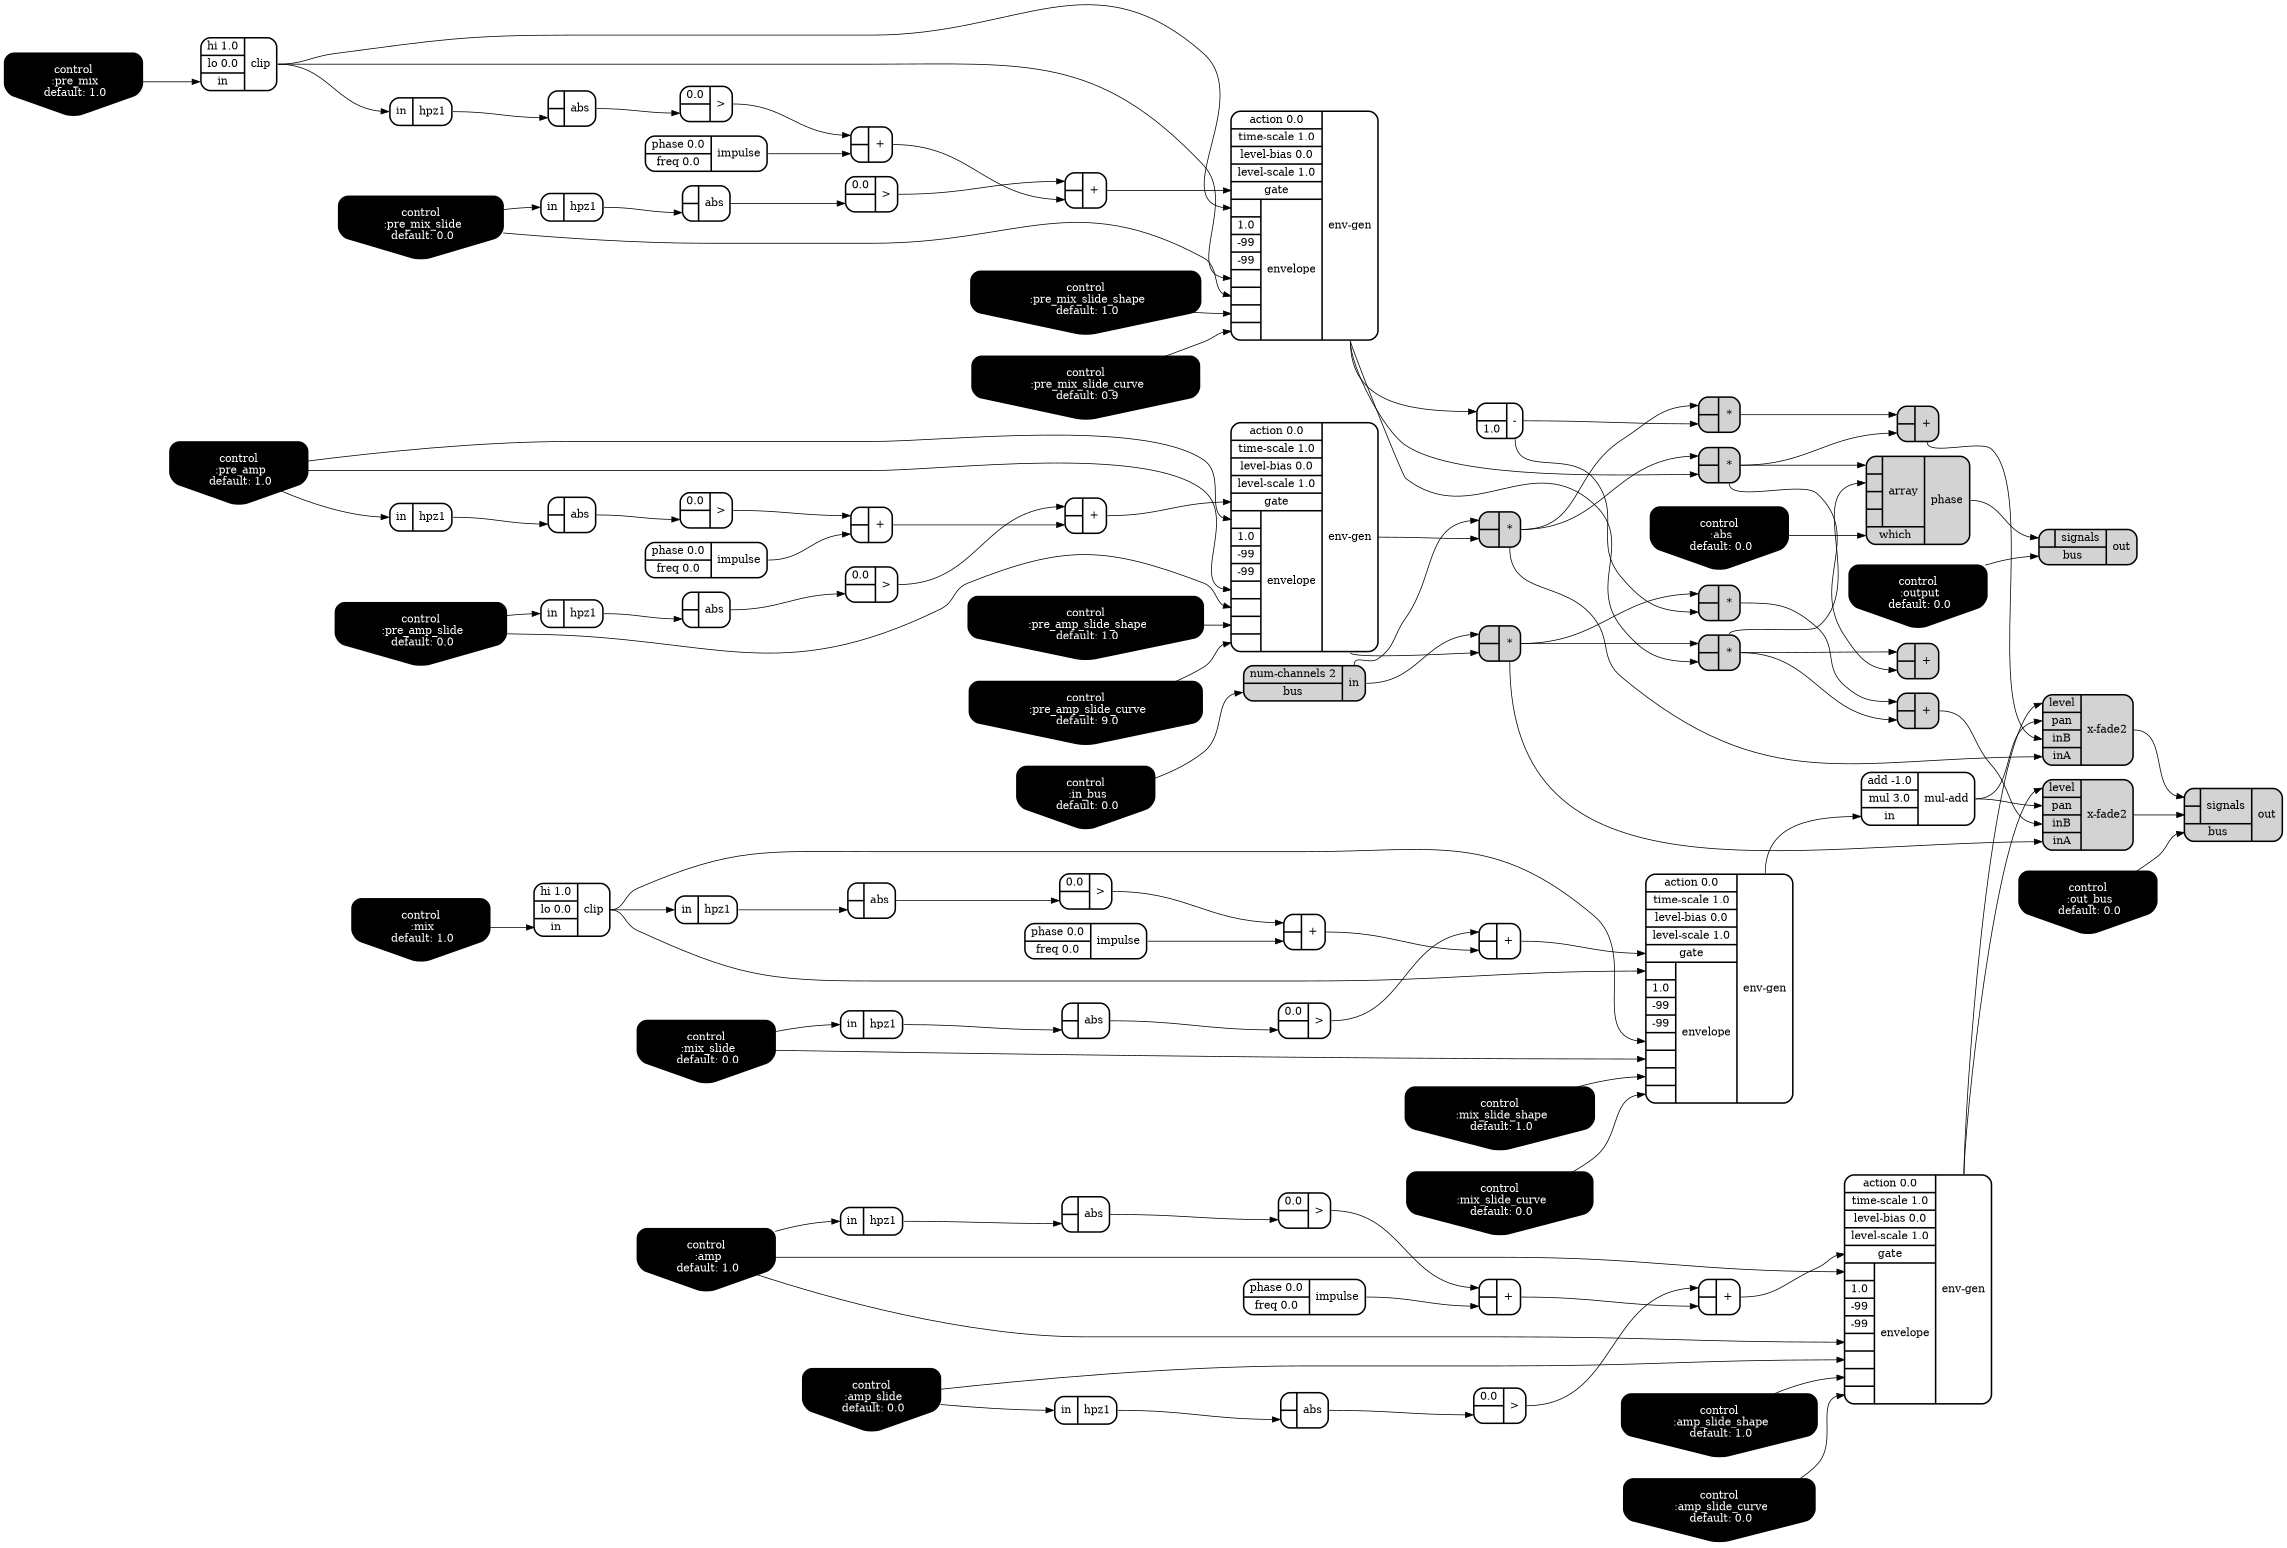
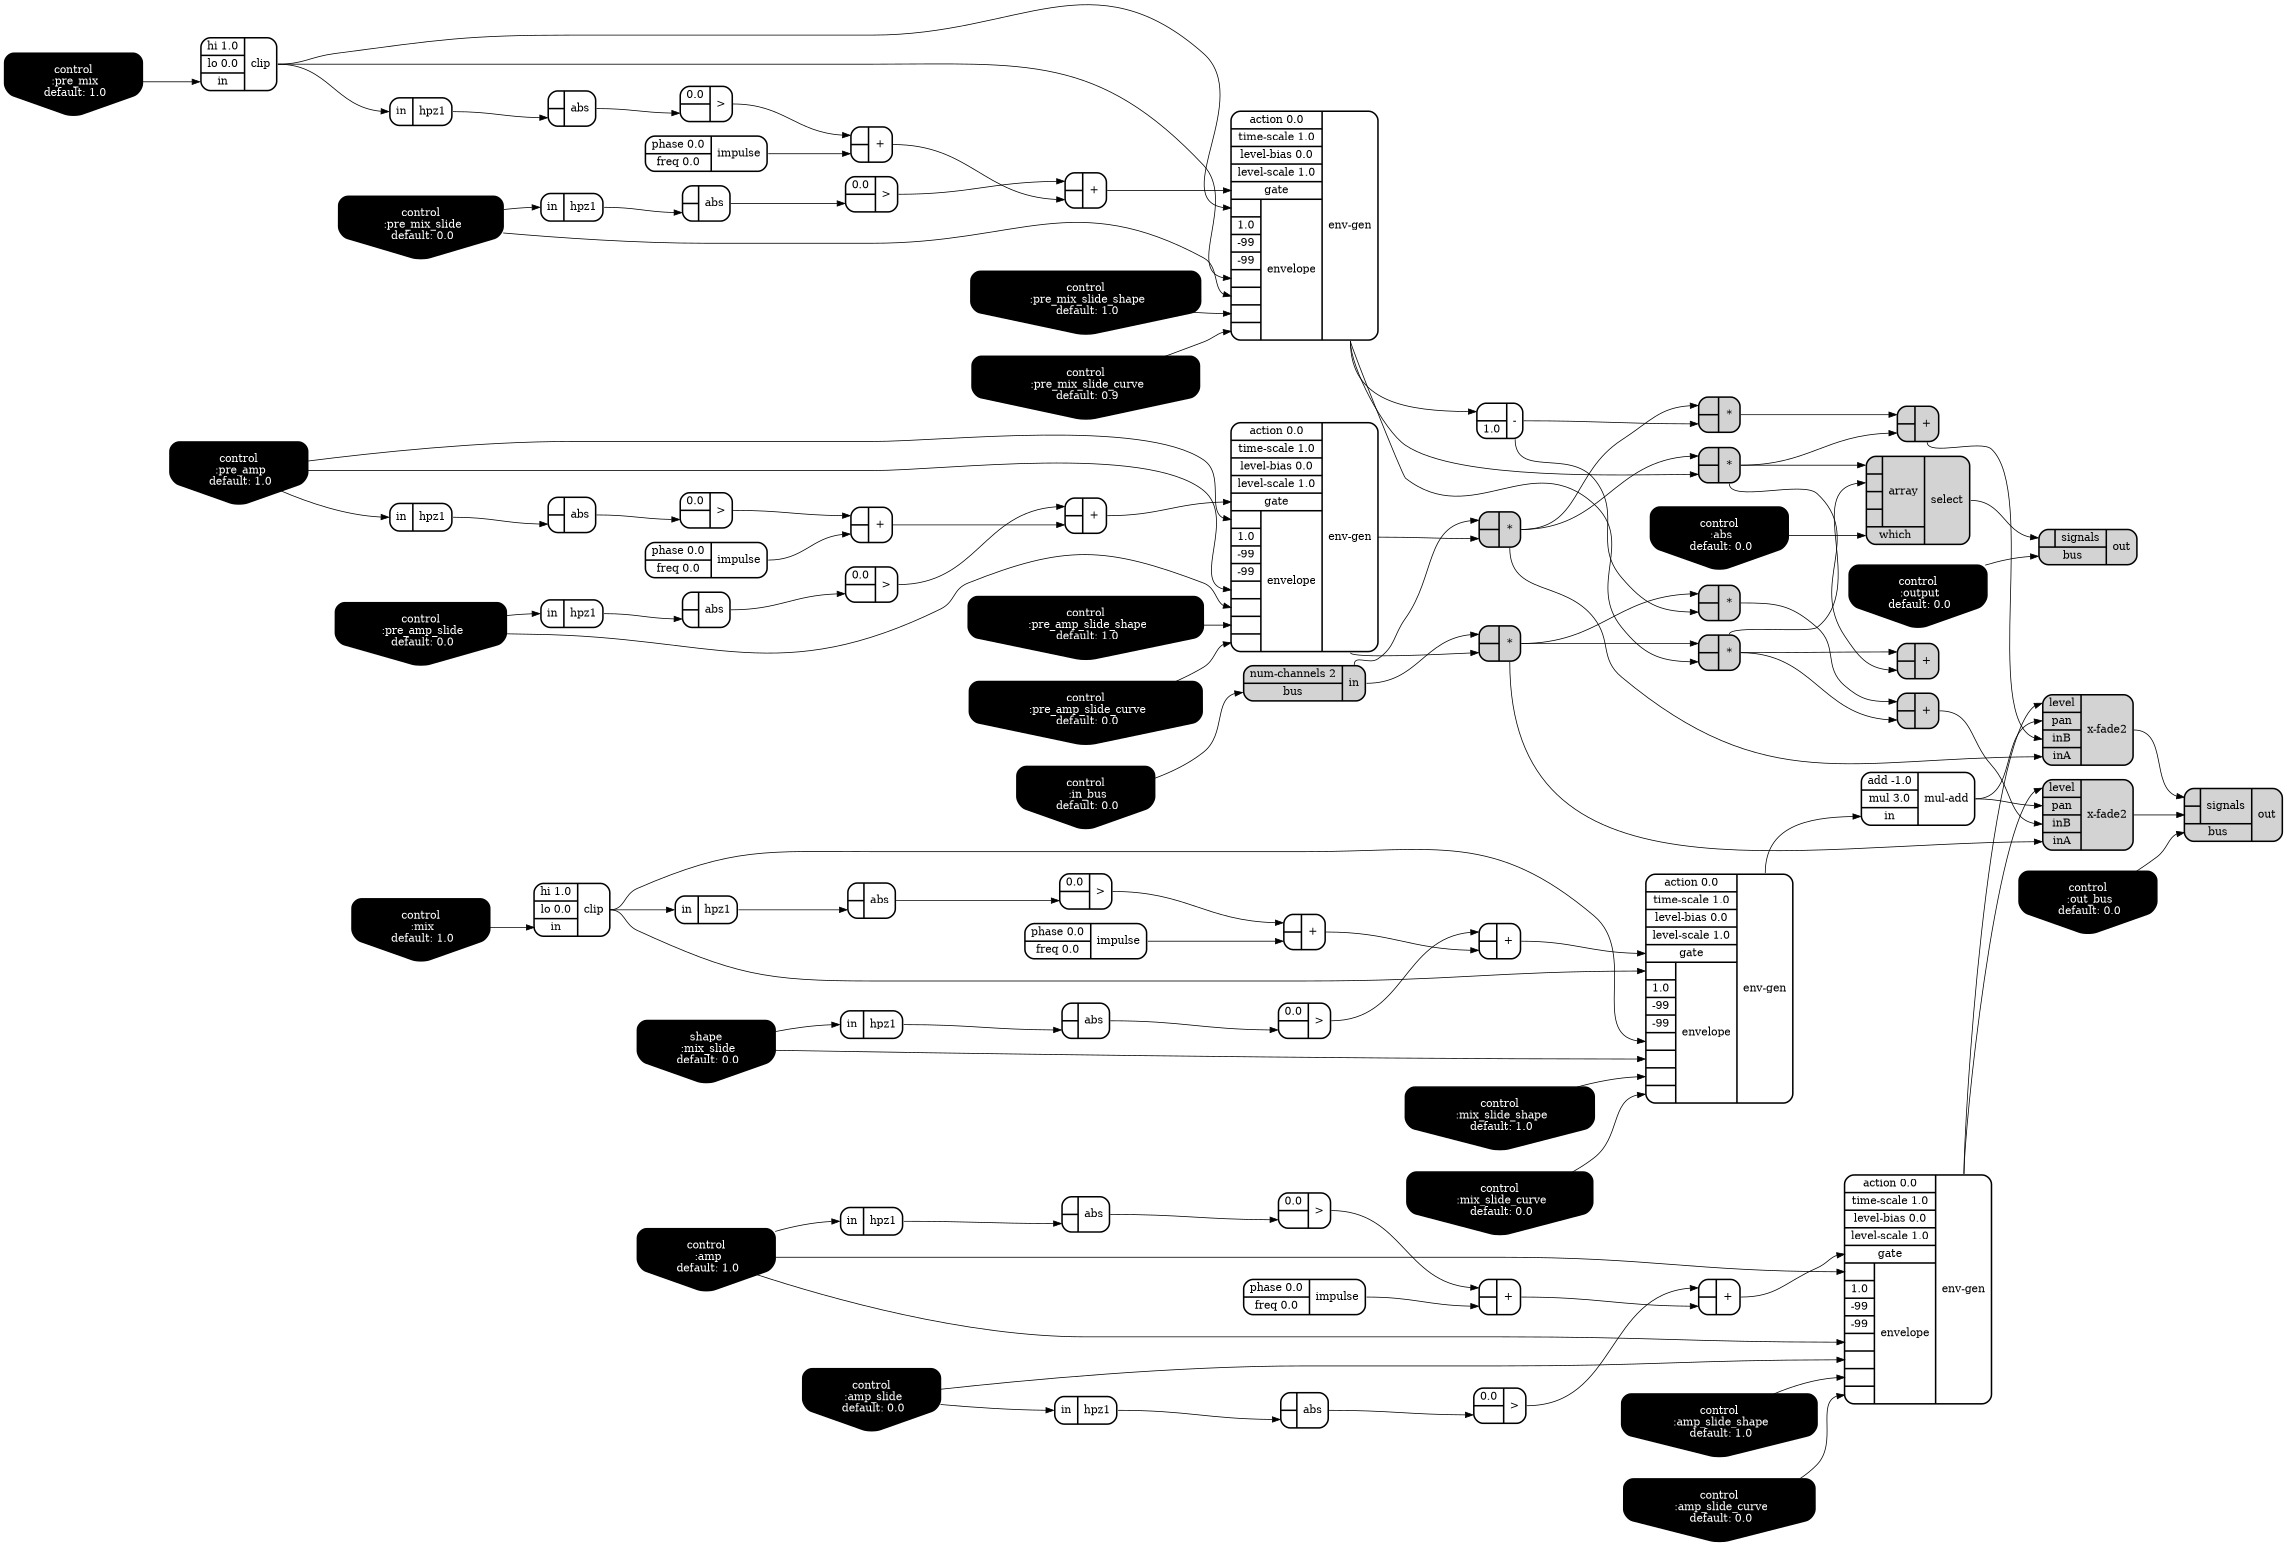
(1947, 500) -> (1947, 500)
(1086, 710) -> (1086, 710)
(706, 1049) -> (706, 1049)
